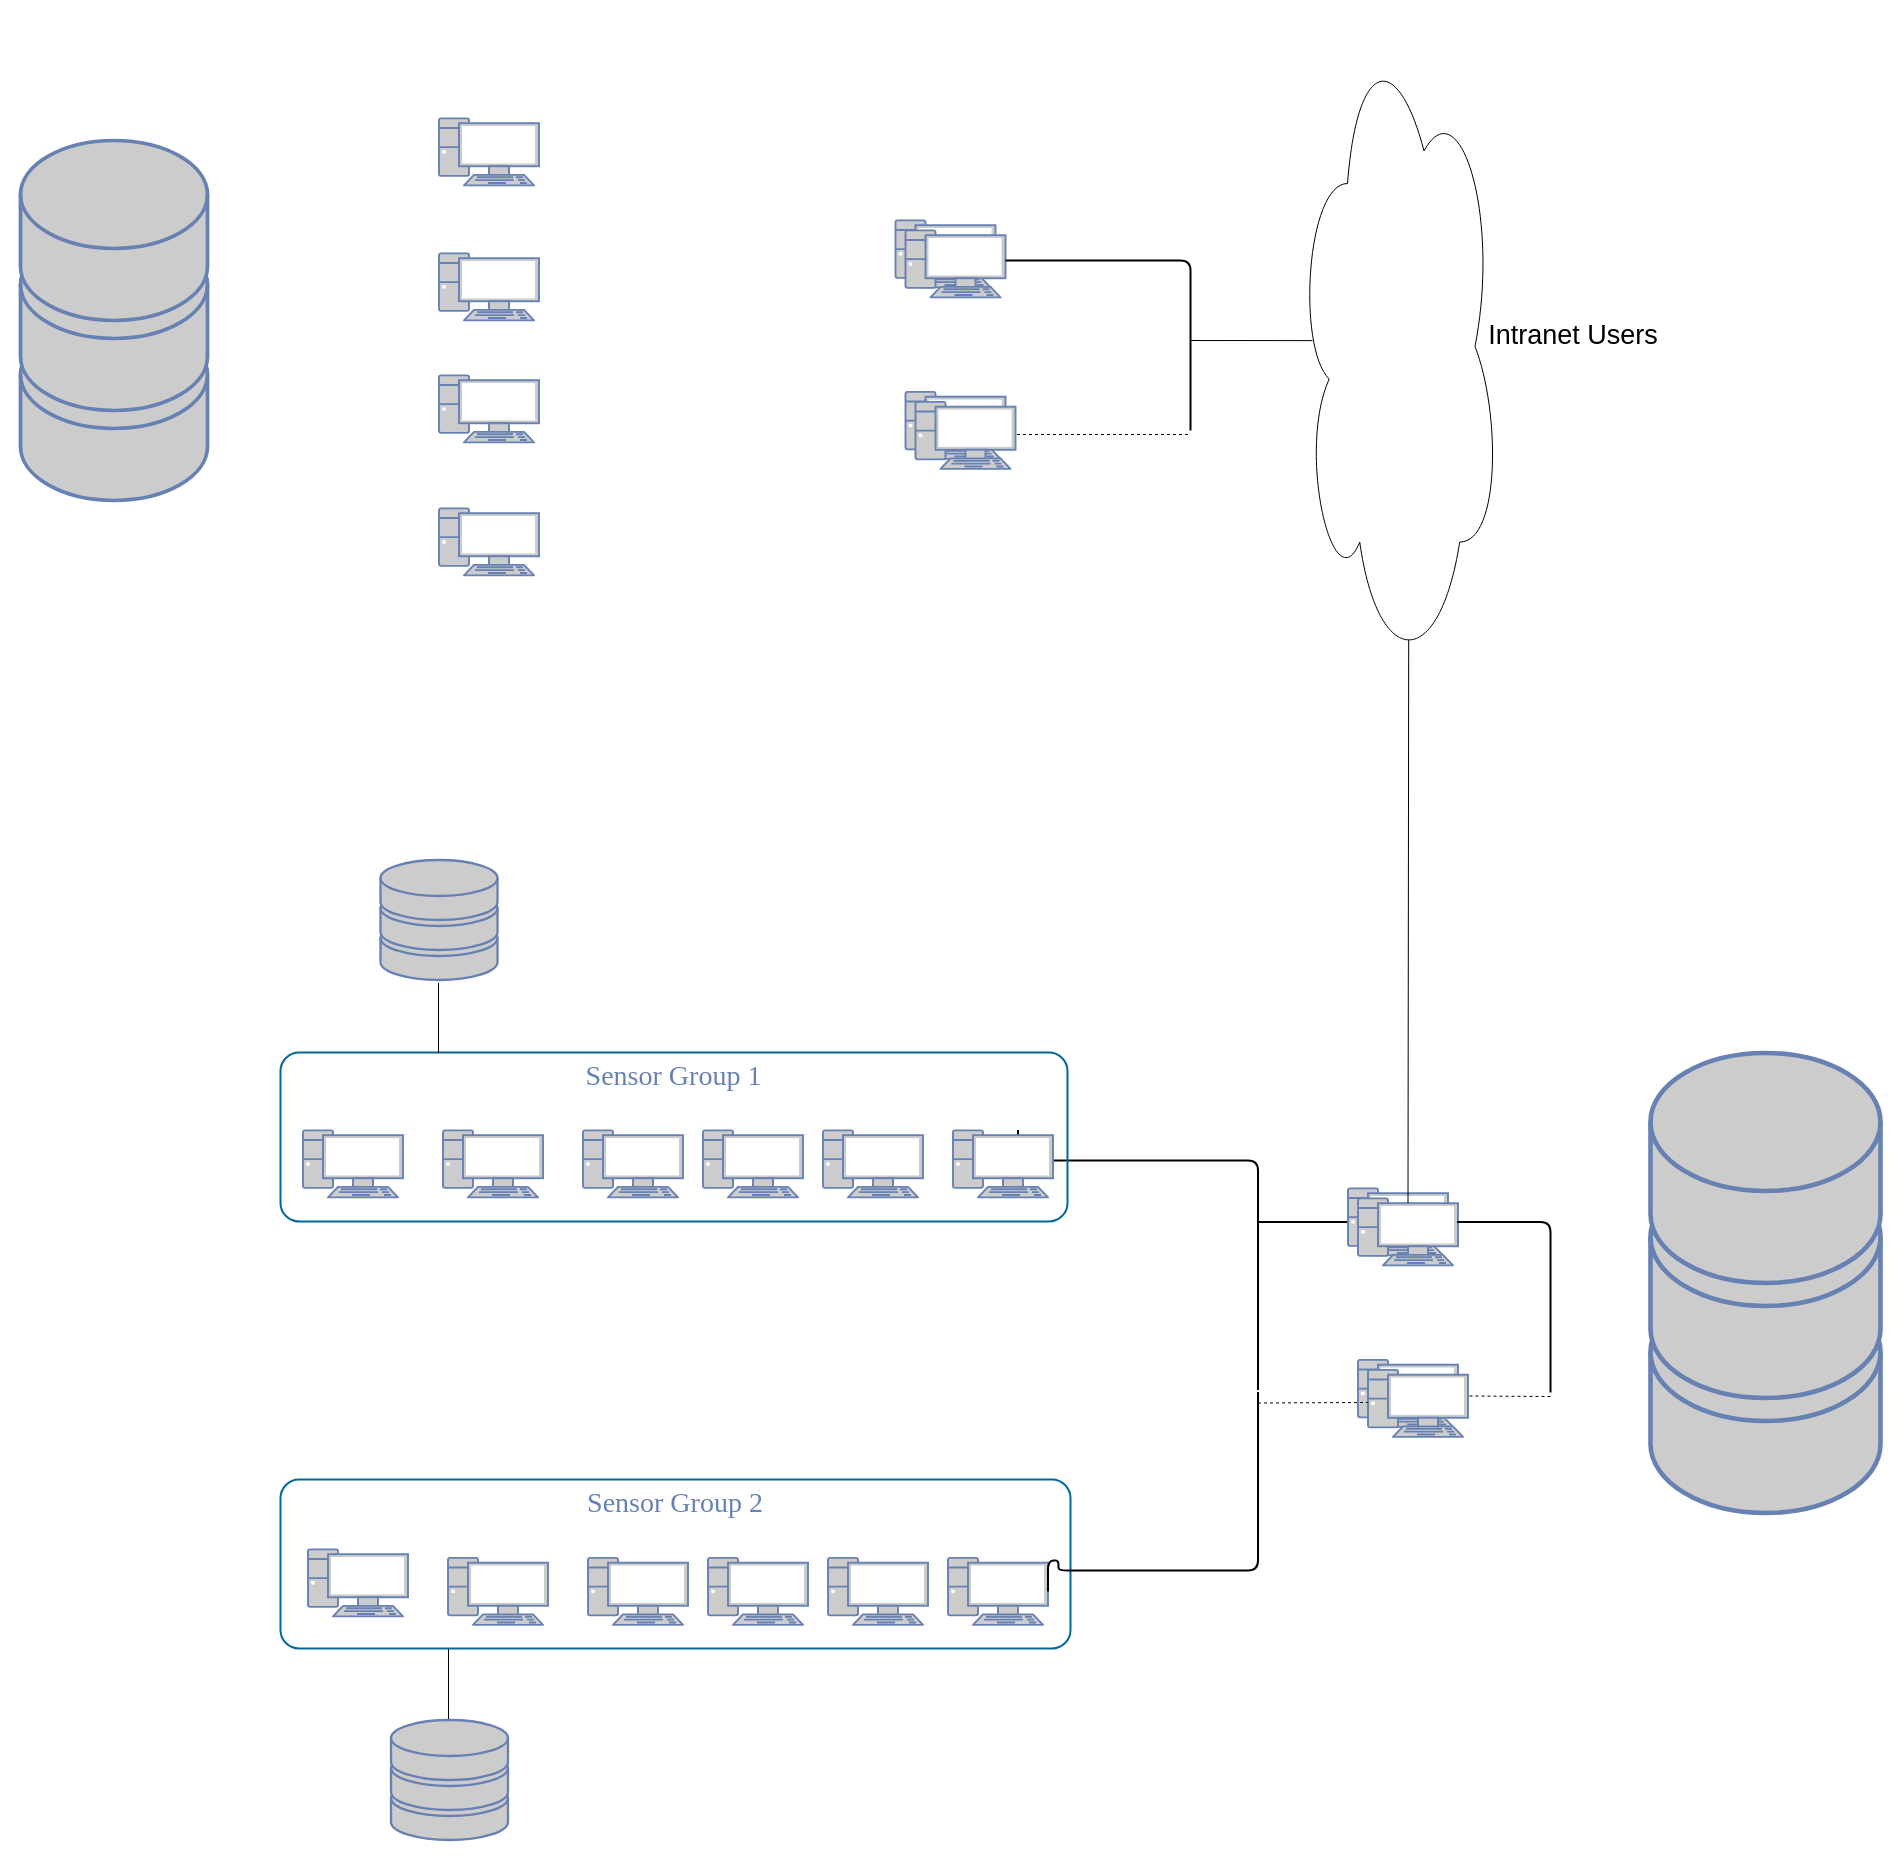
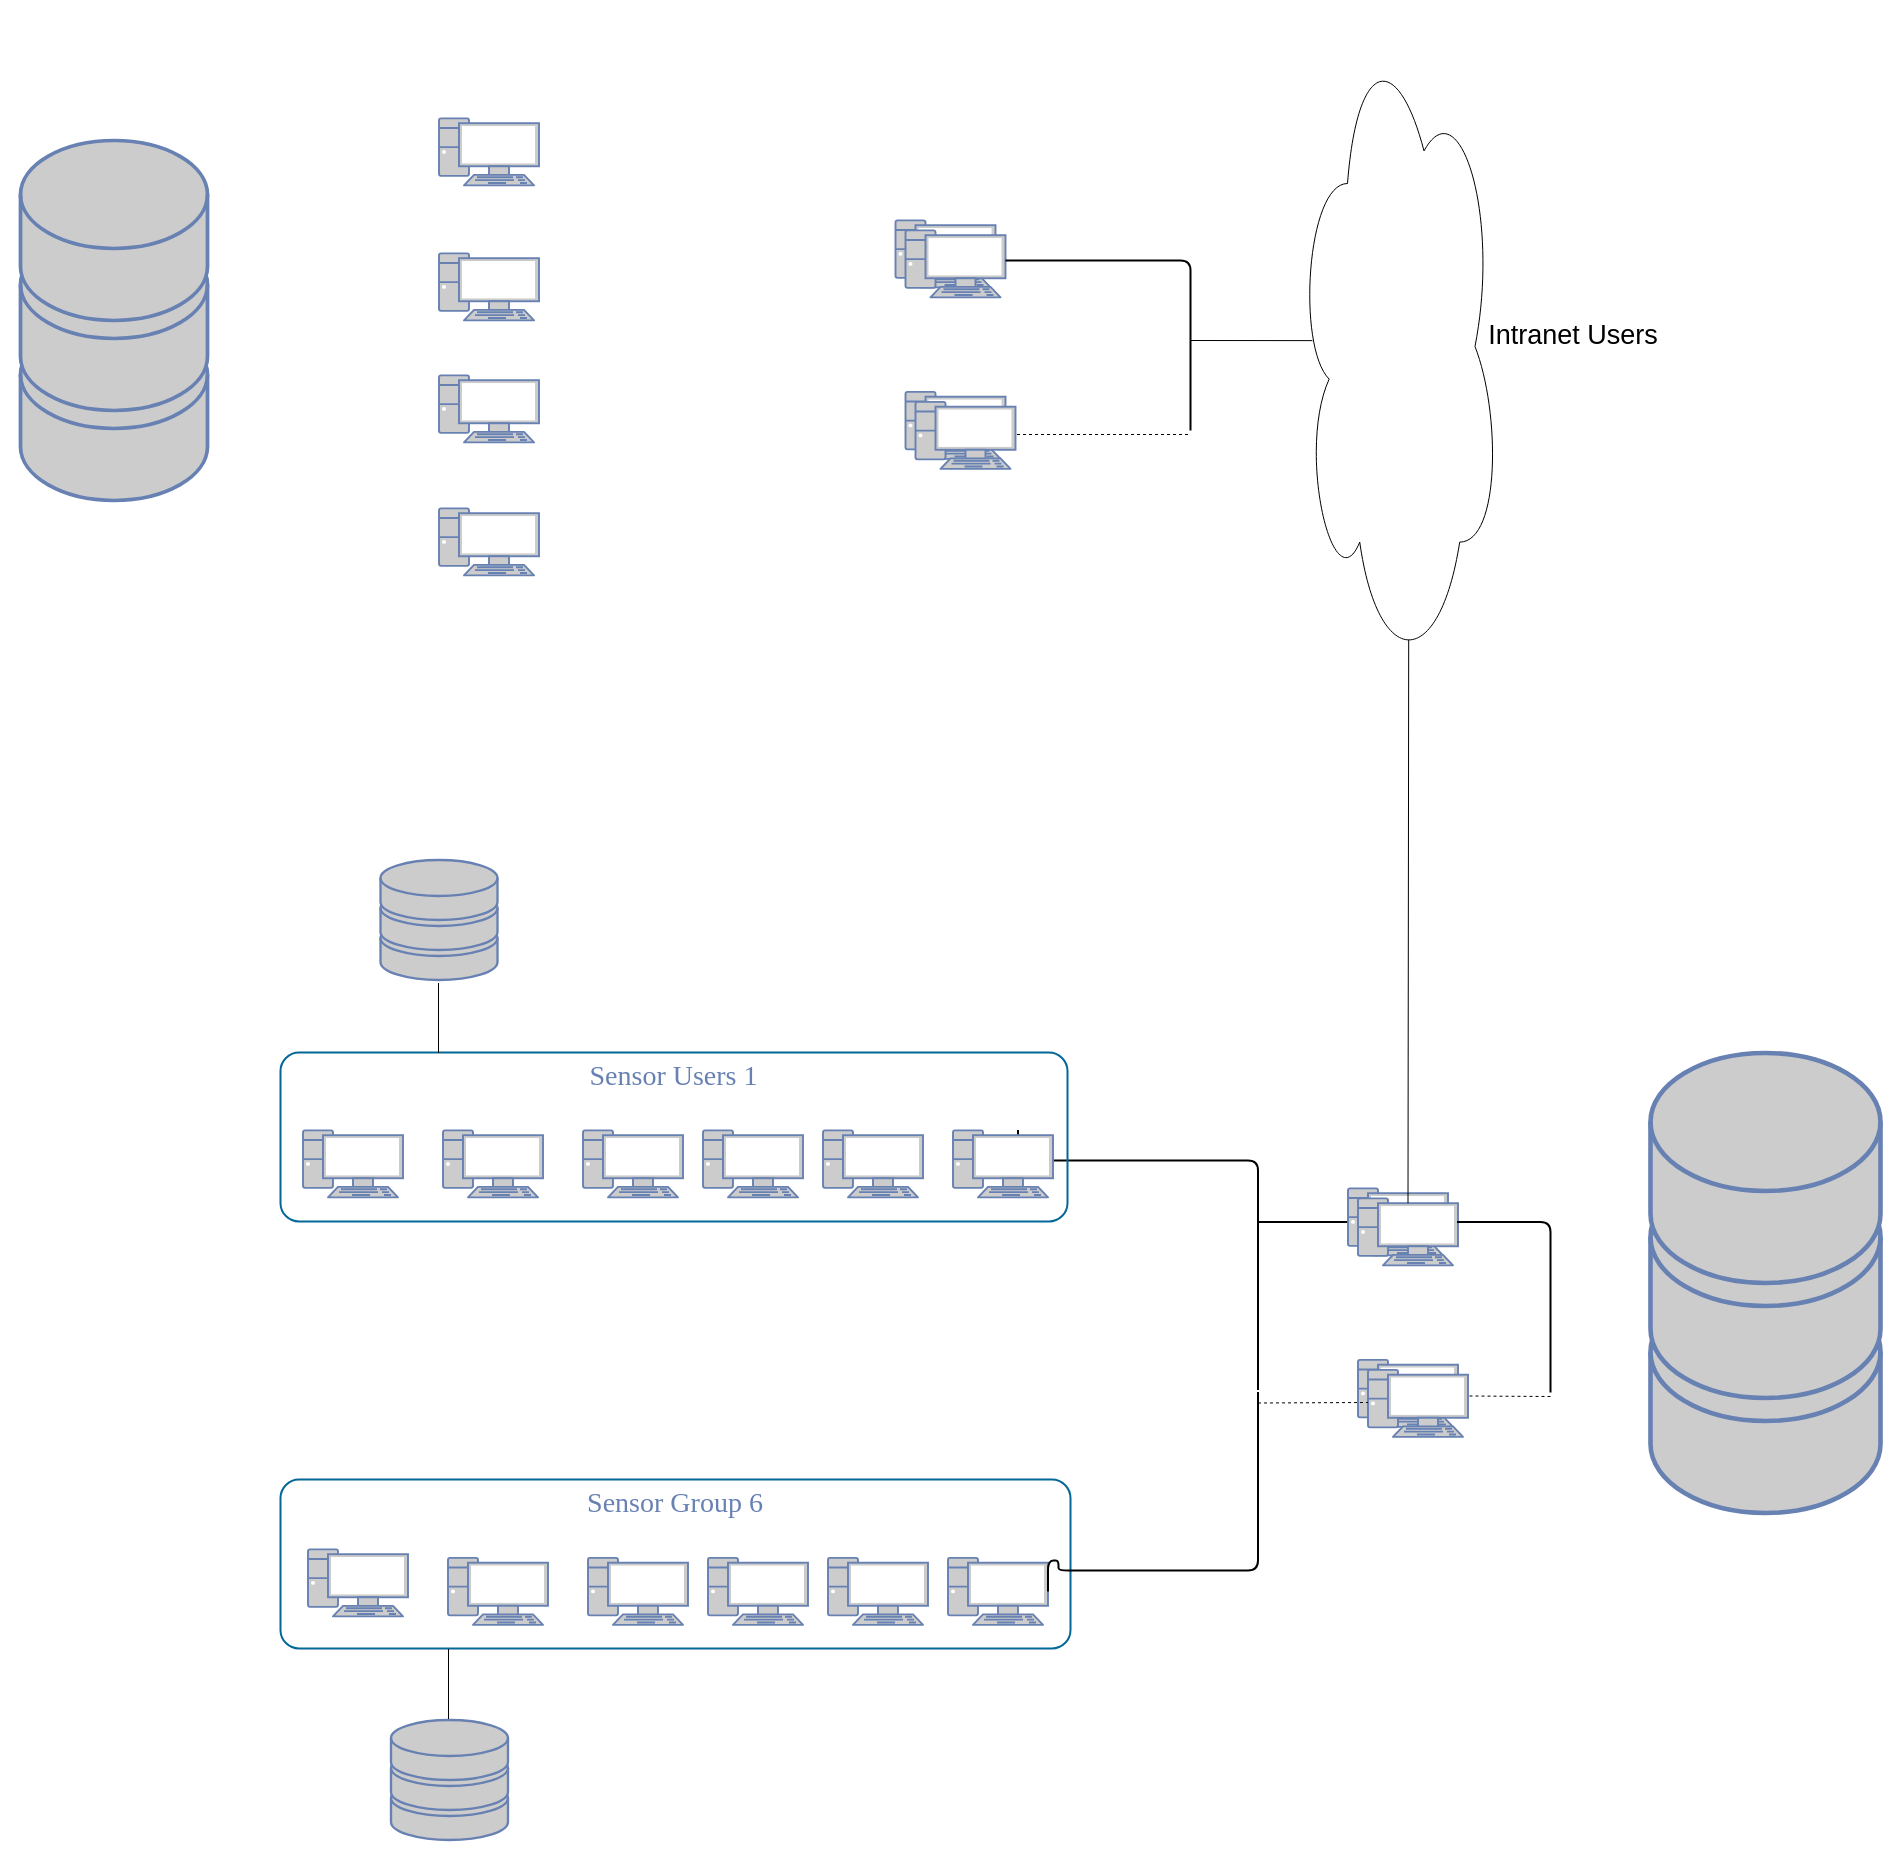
(674, 1076) -> (674, 1076)
(676, 1503) -> (676, 1503)
